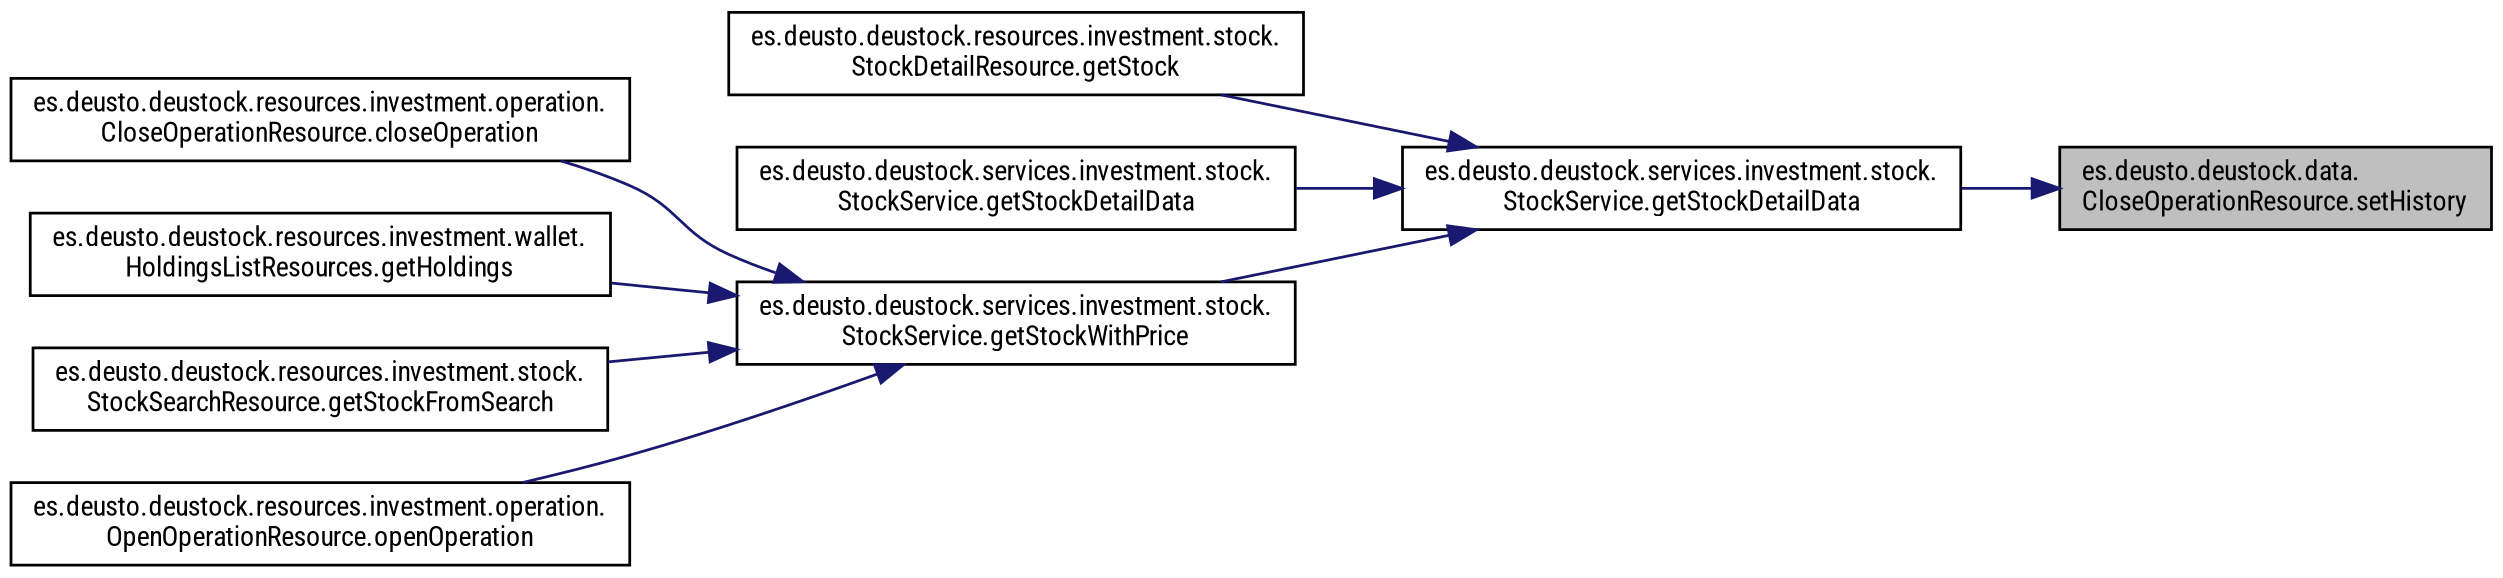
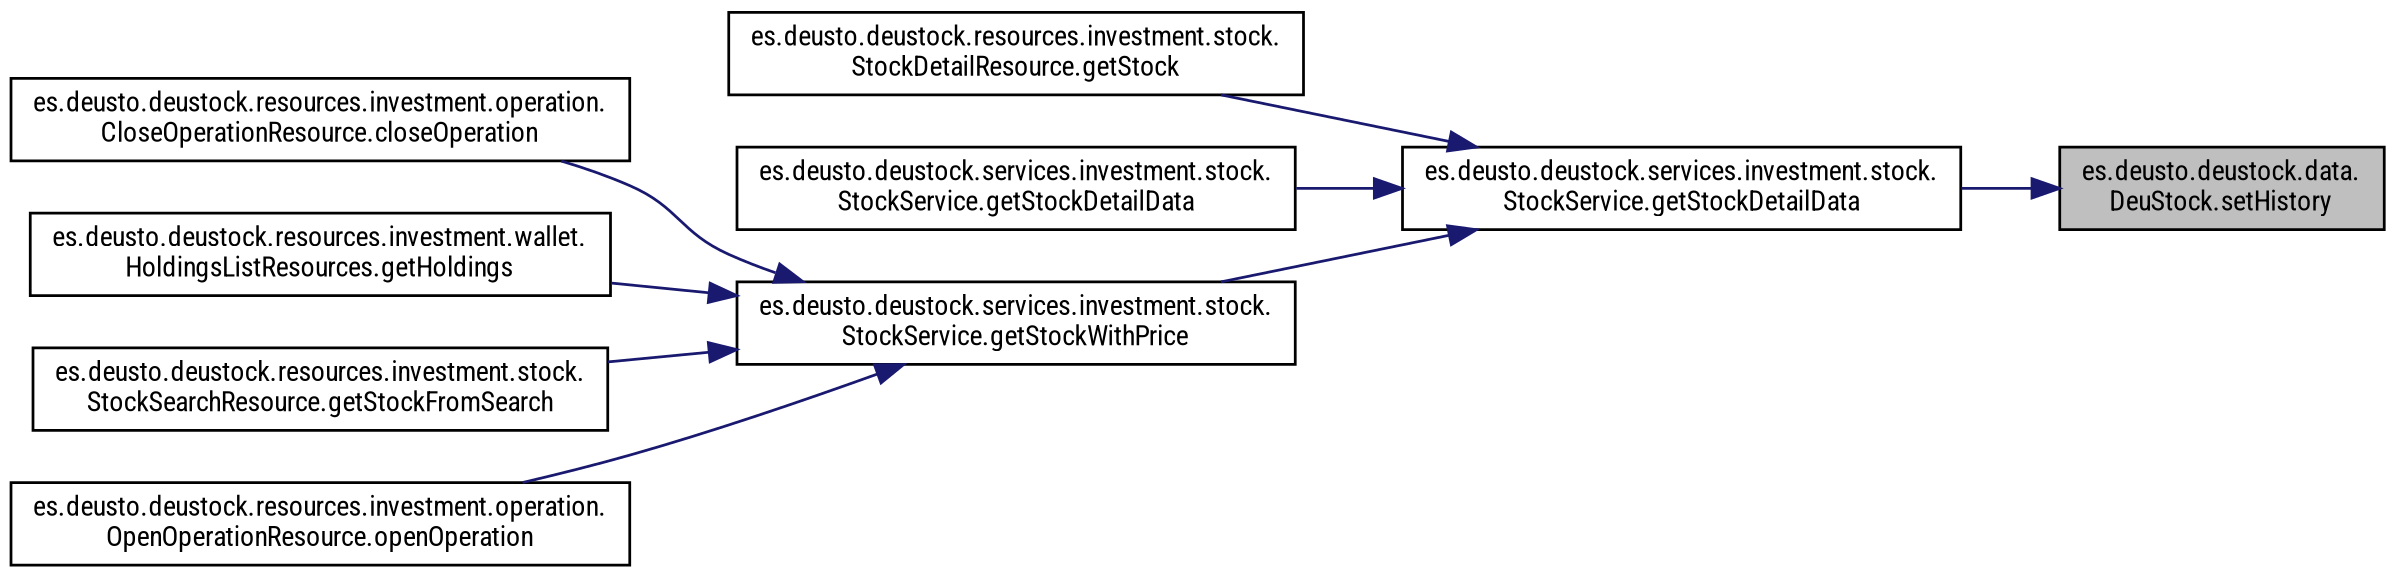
(2276, 188) -> (2222, 188)
